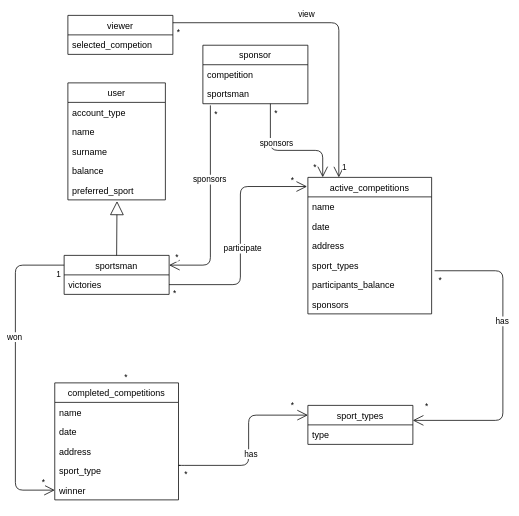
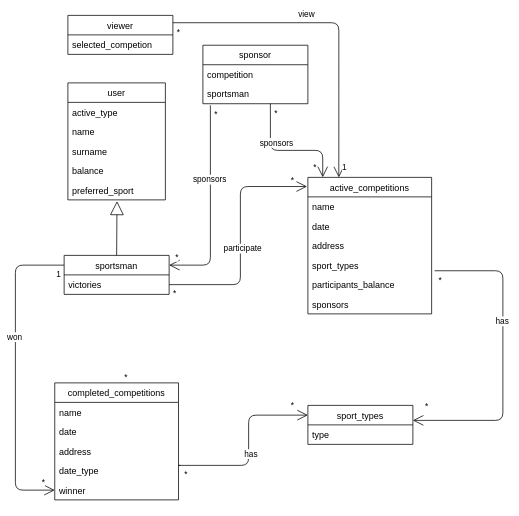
(102, 113) -> (99, 113)
(84, 471) -> (82, 471)
